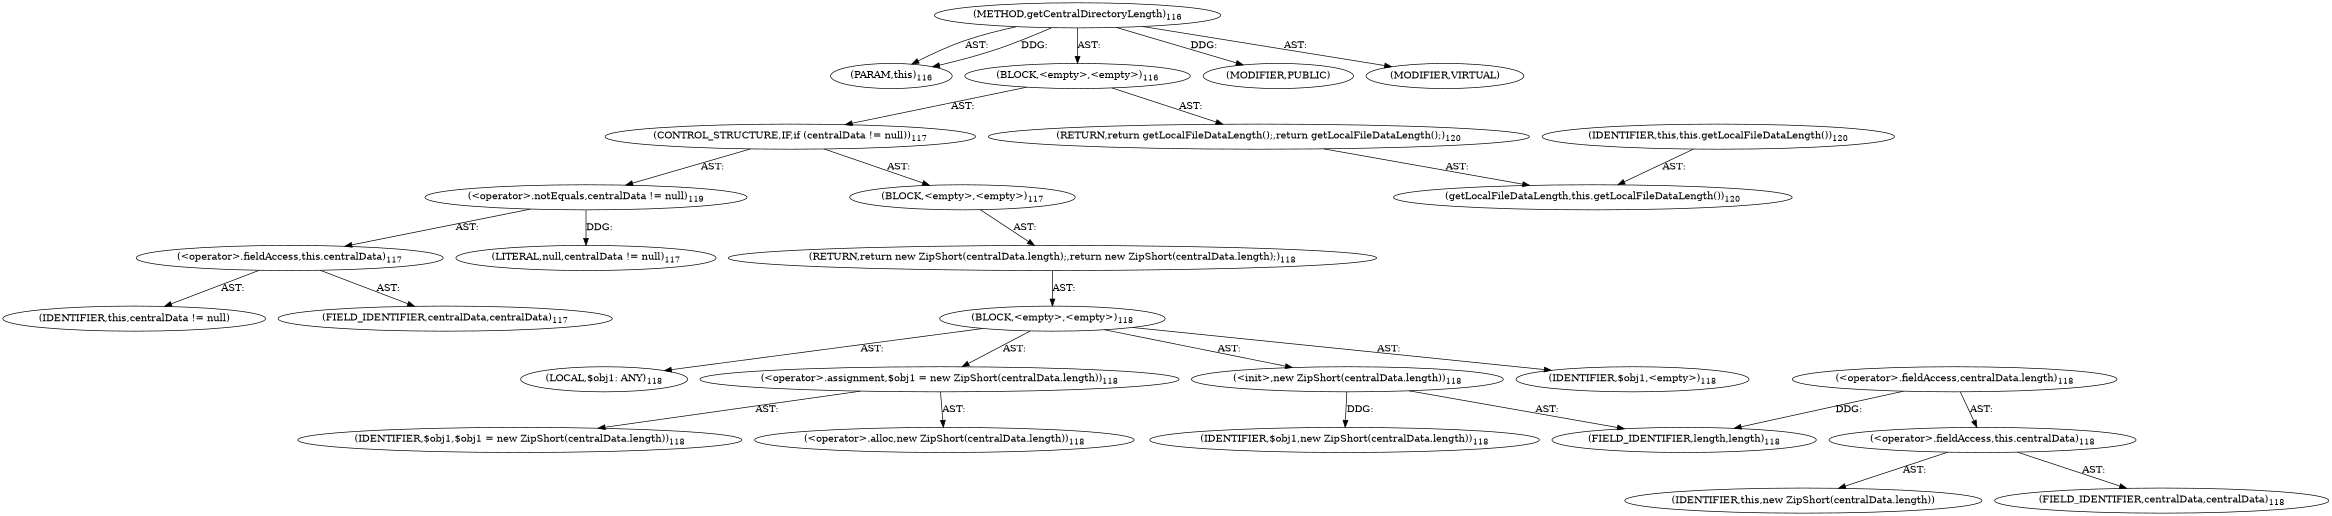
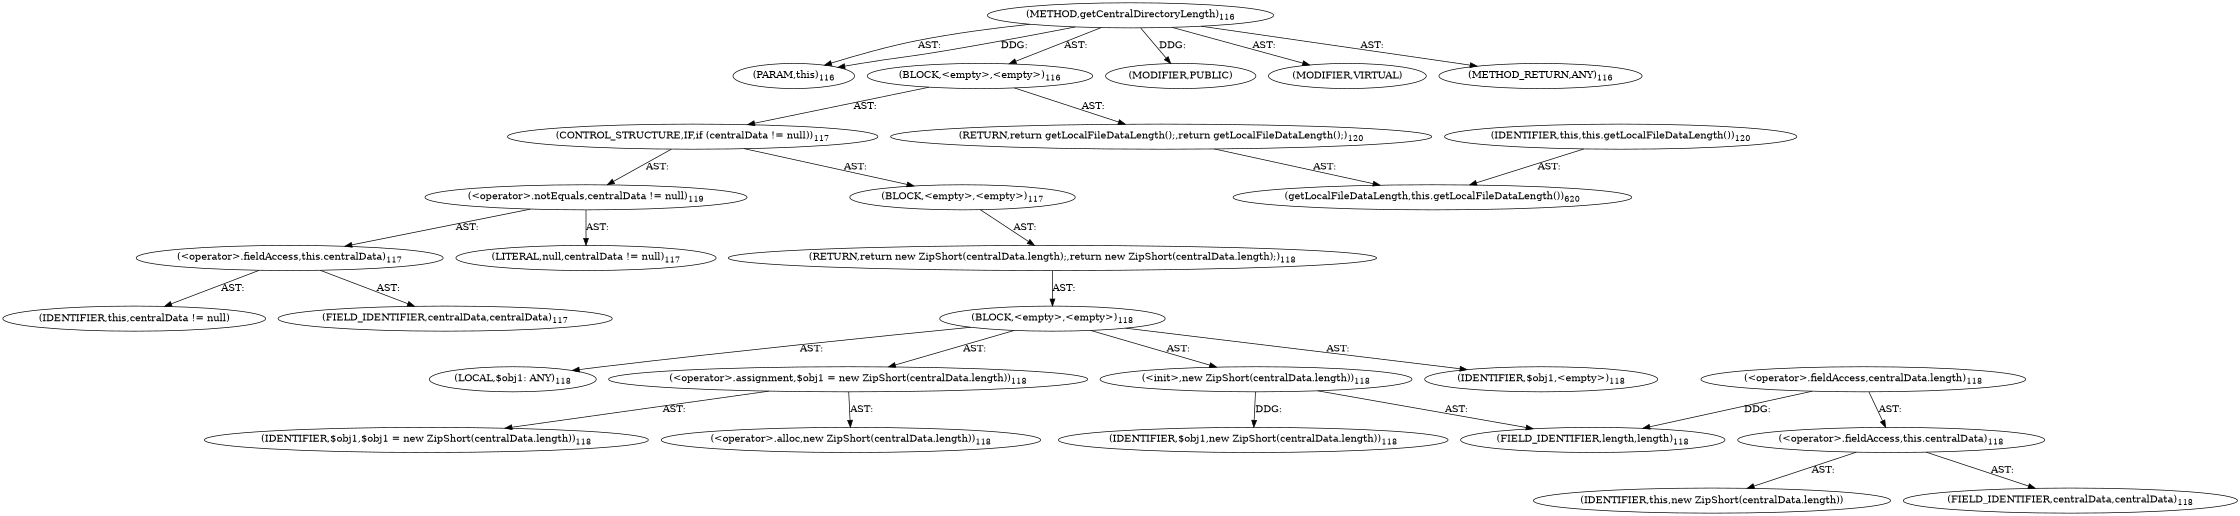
none -> (1541, 76)
(1733, 196) -> (1572, 196)
(601, 228) -> (599, 228)
